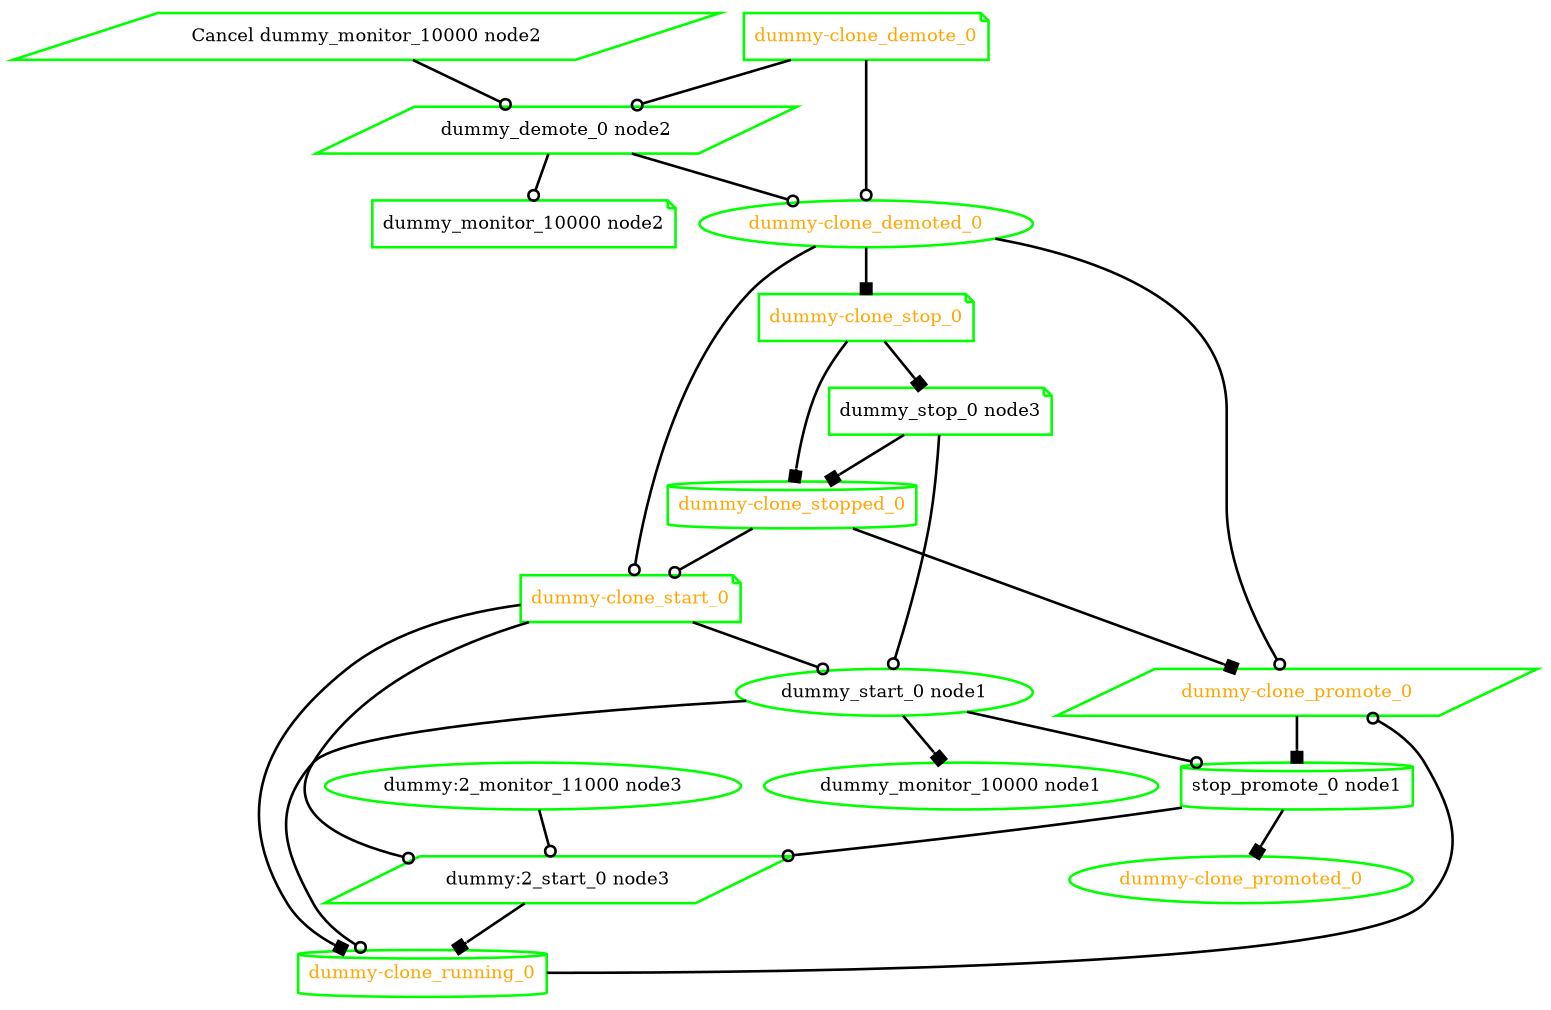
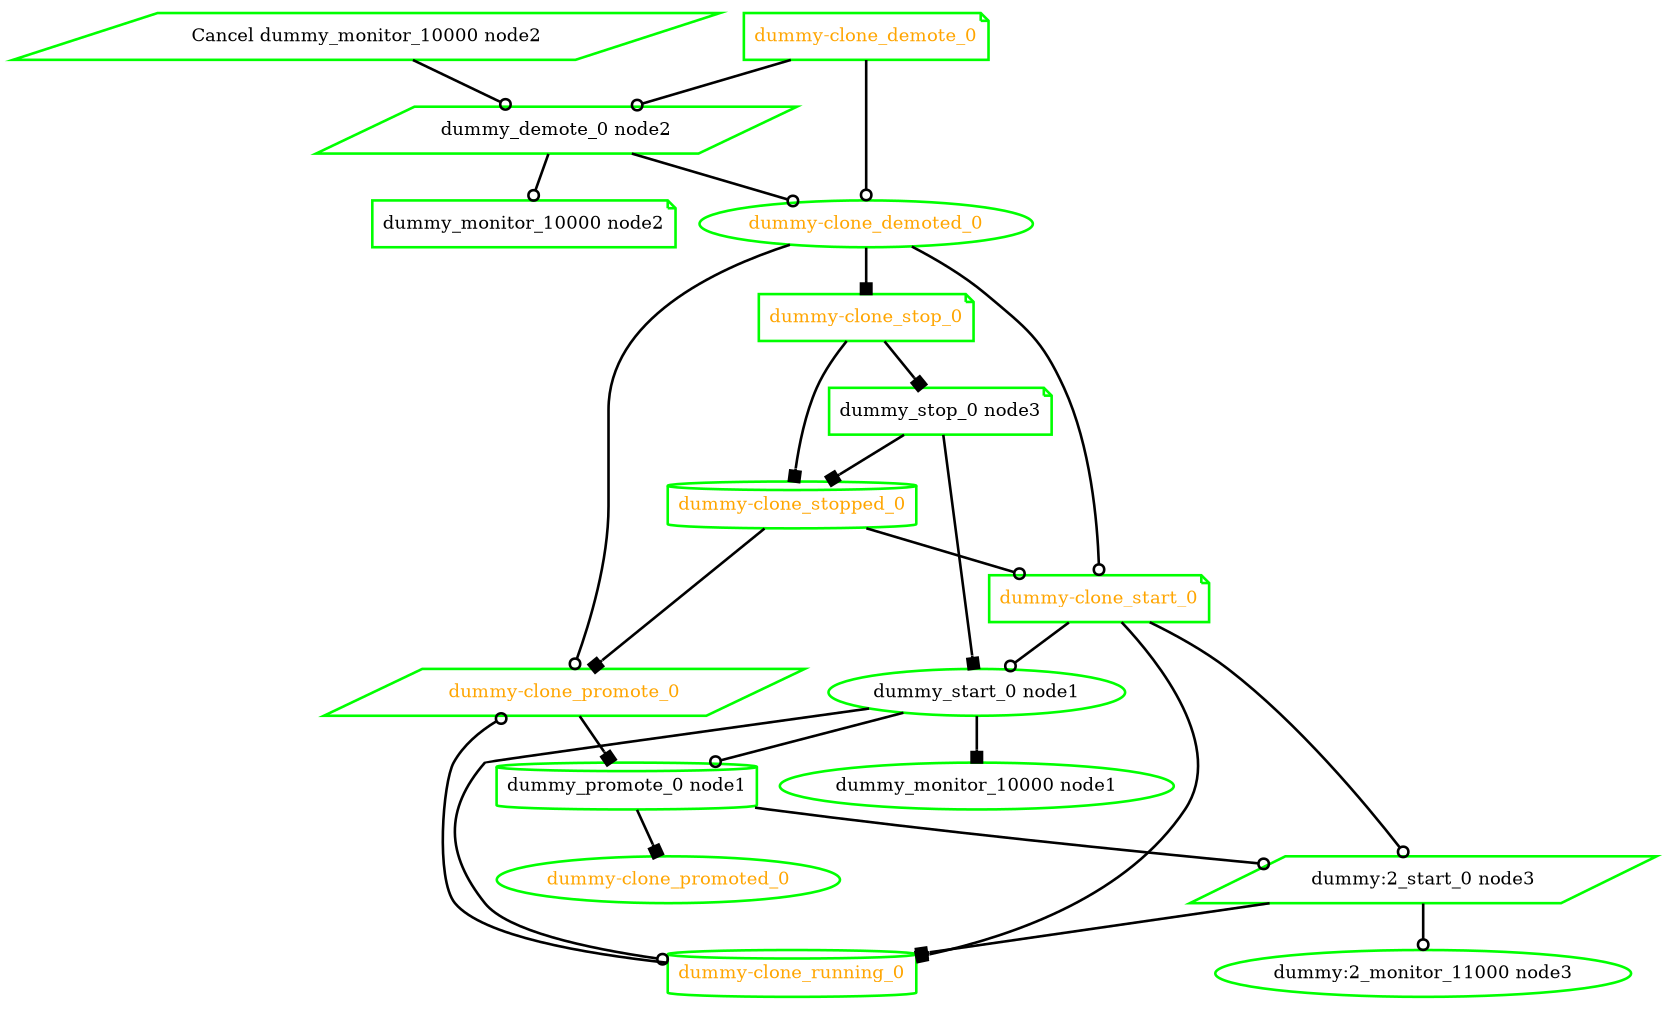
(926, 543) -> (958, 545)
(1297, 786) -> (627, 786)
(544, 828) -> (1423, 921)
